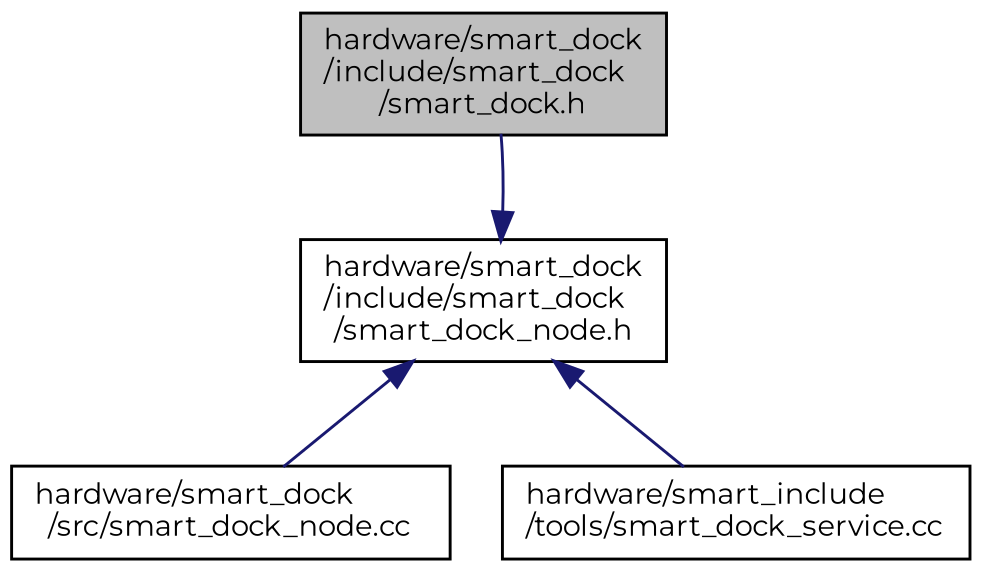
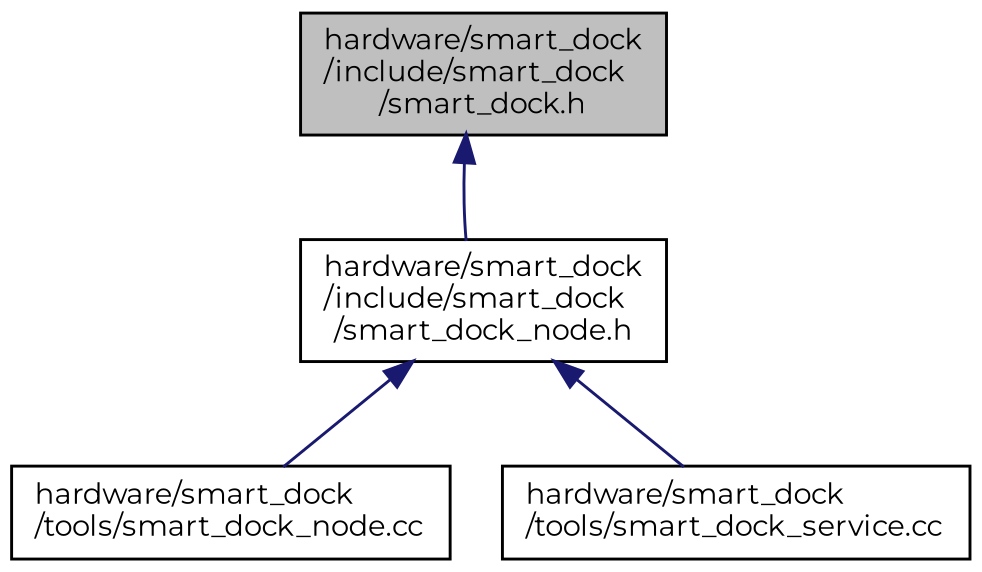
(503, 173) -> (464, 202)
(231, 513) -> (231, 513)
(736, 513) -> (736, 513)
